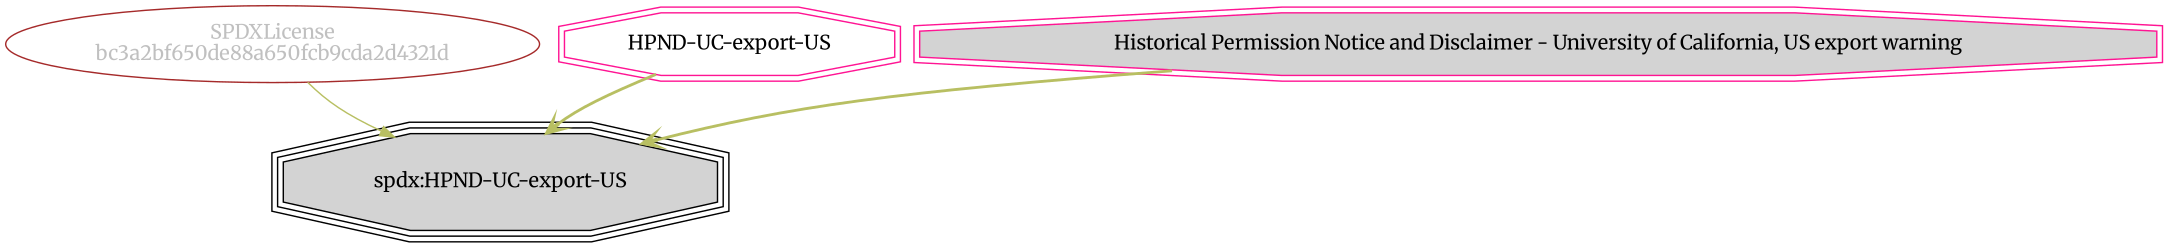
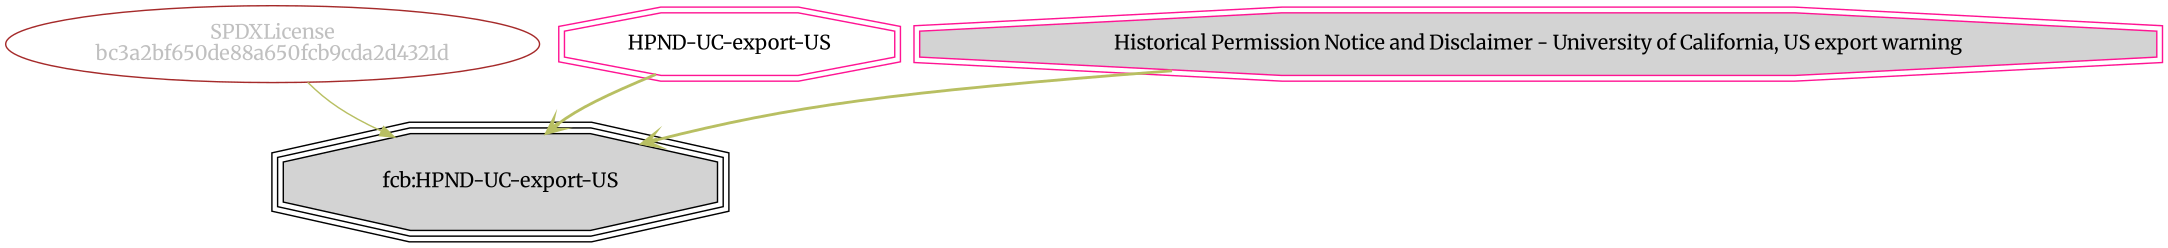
(500, 182) -> (500, 182)
